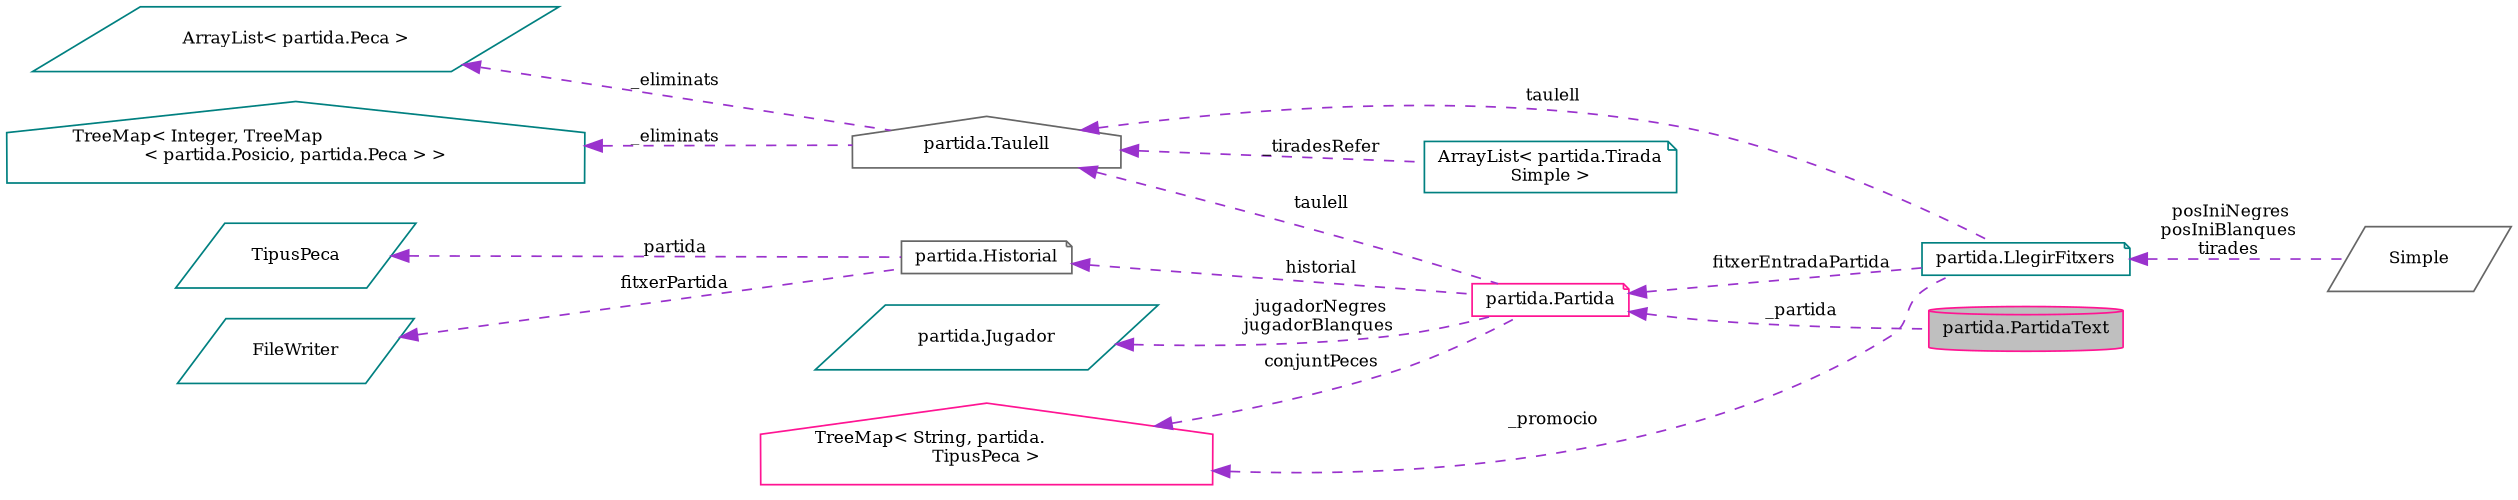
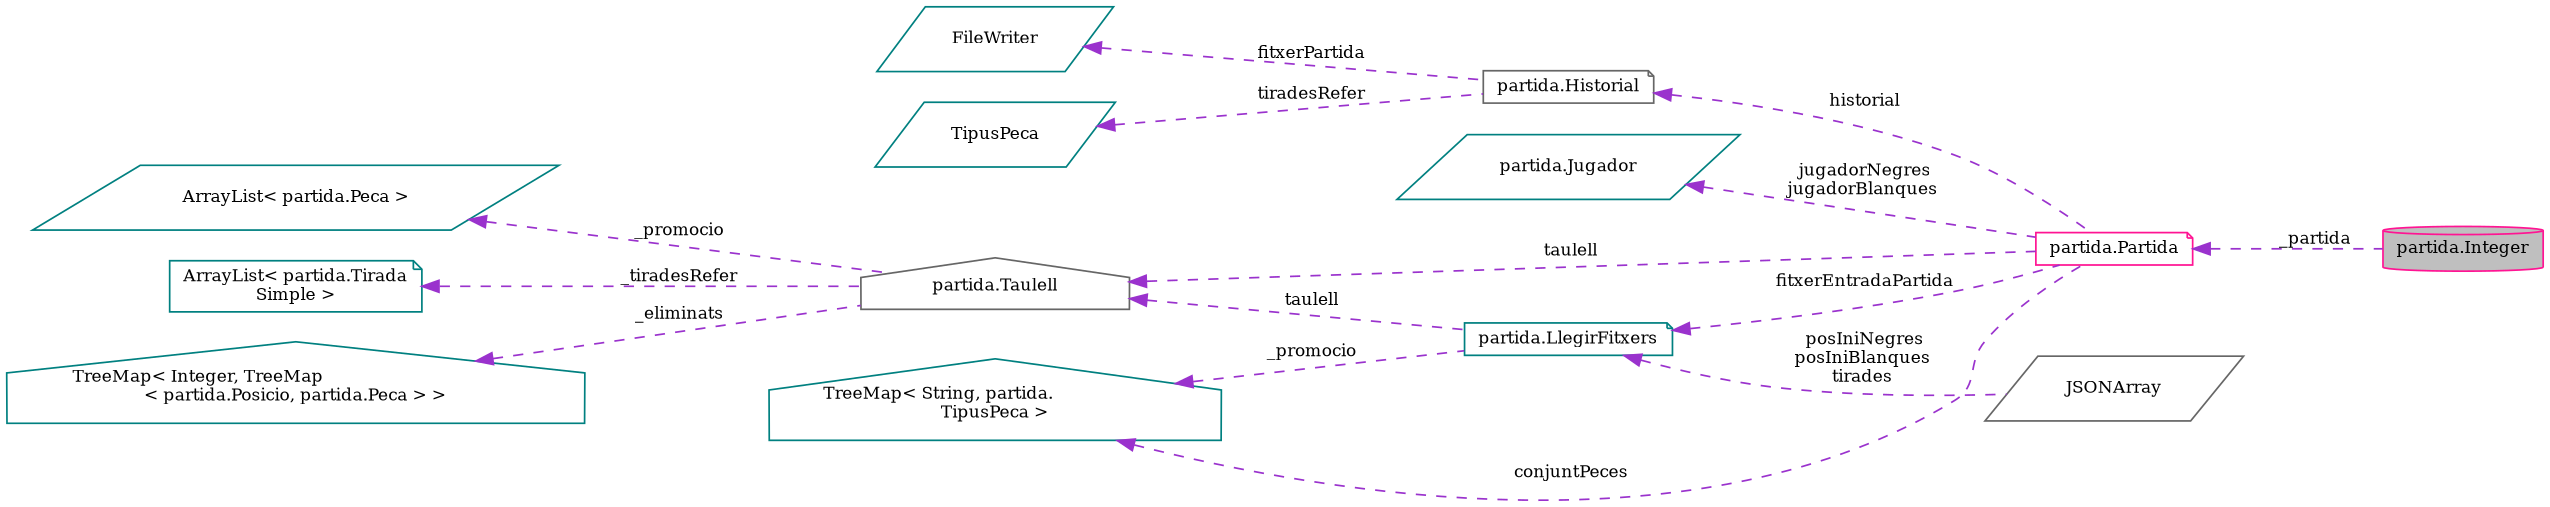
(672, 81) -> (677, 231)
(1281, 156) -> (650, 286)
(672, 248) -> (1309, 95)
(2419, 259) -> (2114, 389)
(1784, 280) -> (1876, 305)
(2026, 329) -> (2463, 249)
(987, 448) -> (995, 404)
